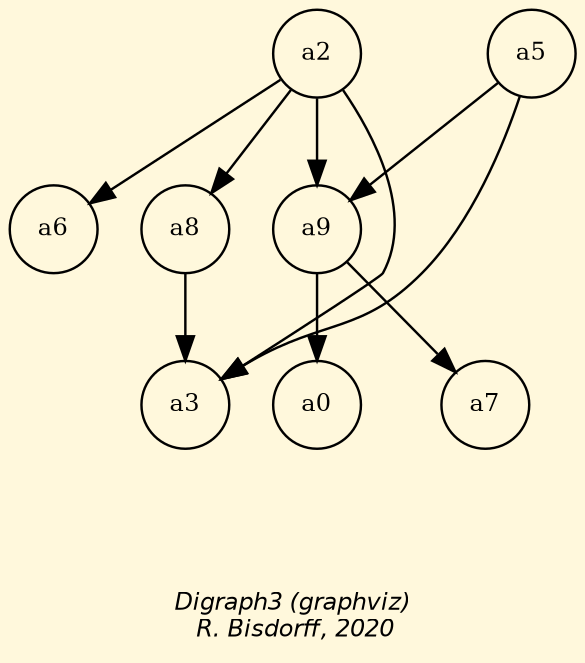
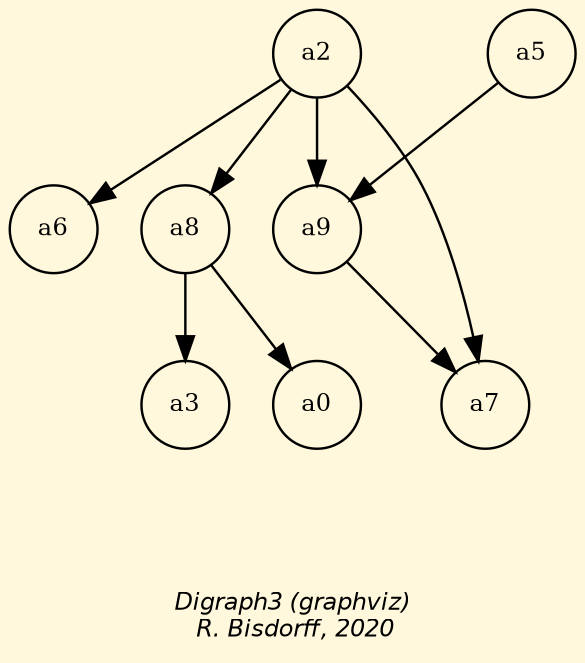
(388, 260) -> (430, 202)
(422, 273) -> none
(317, 299) -> (244, 307)
